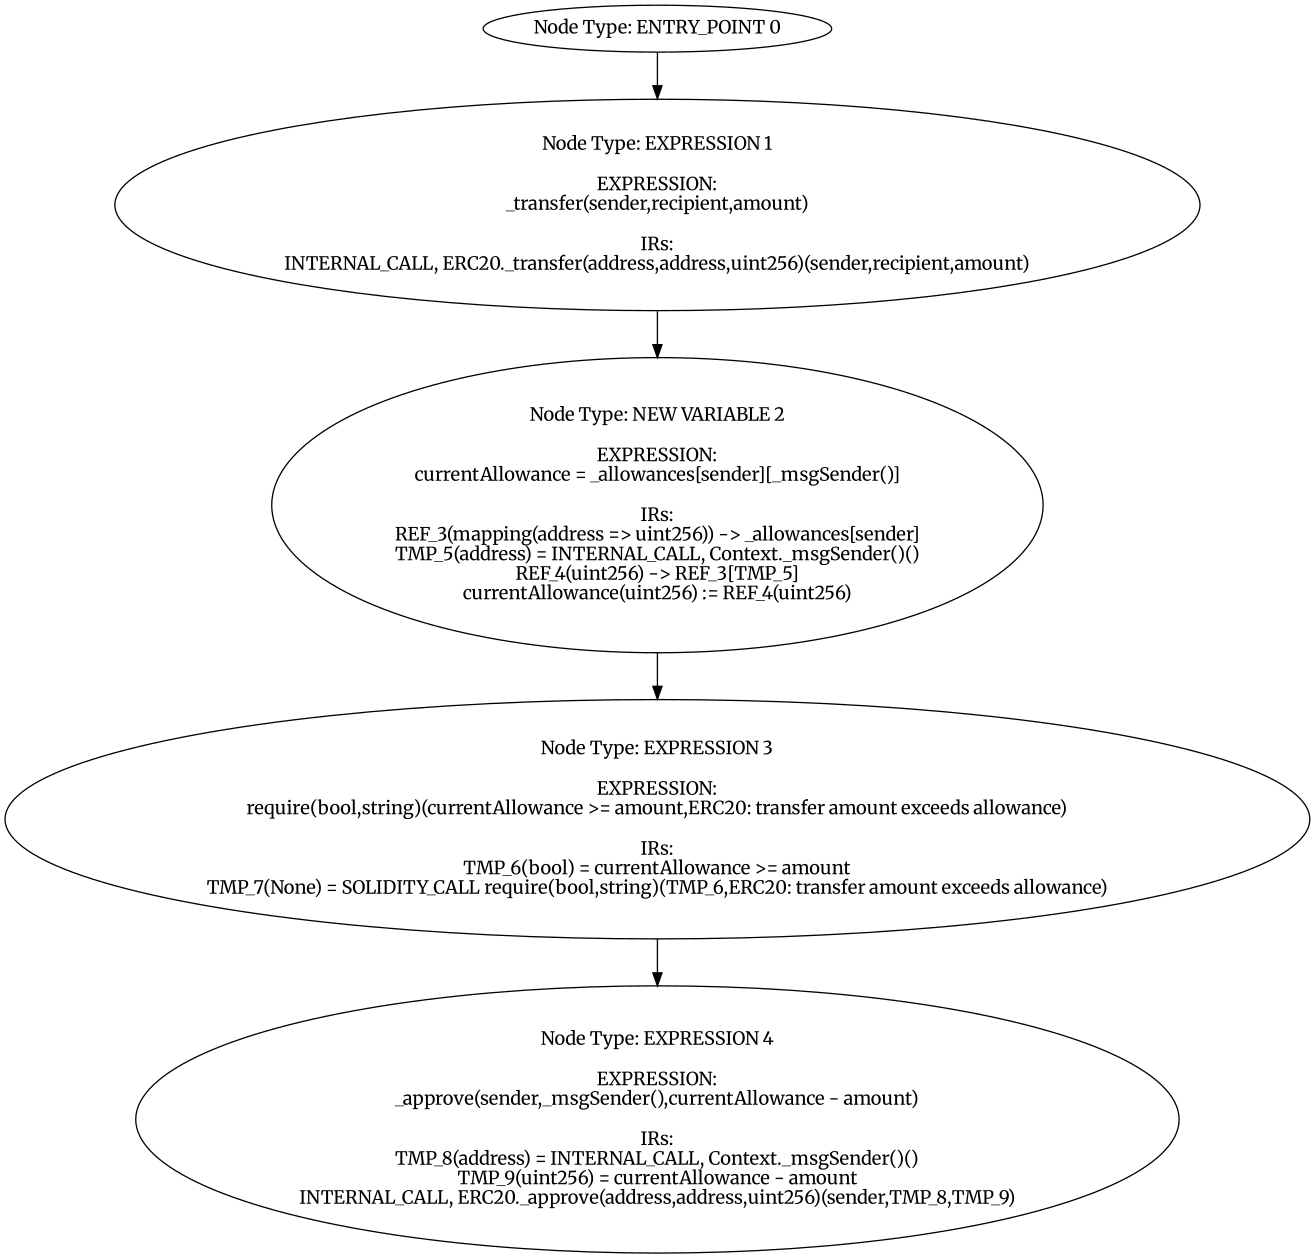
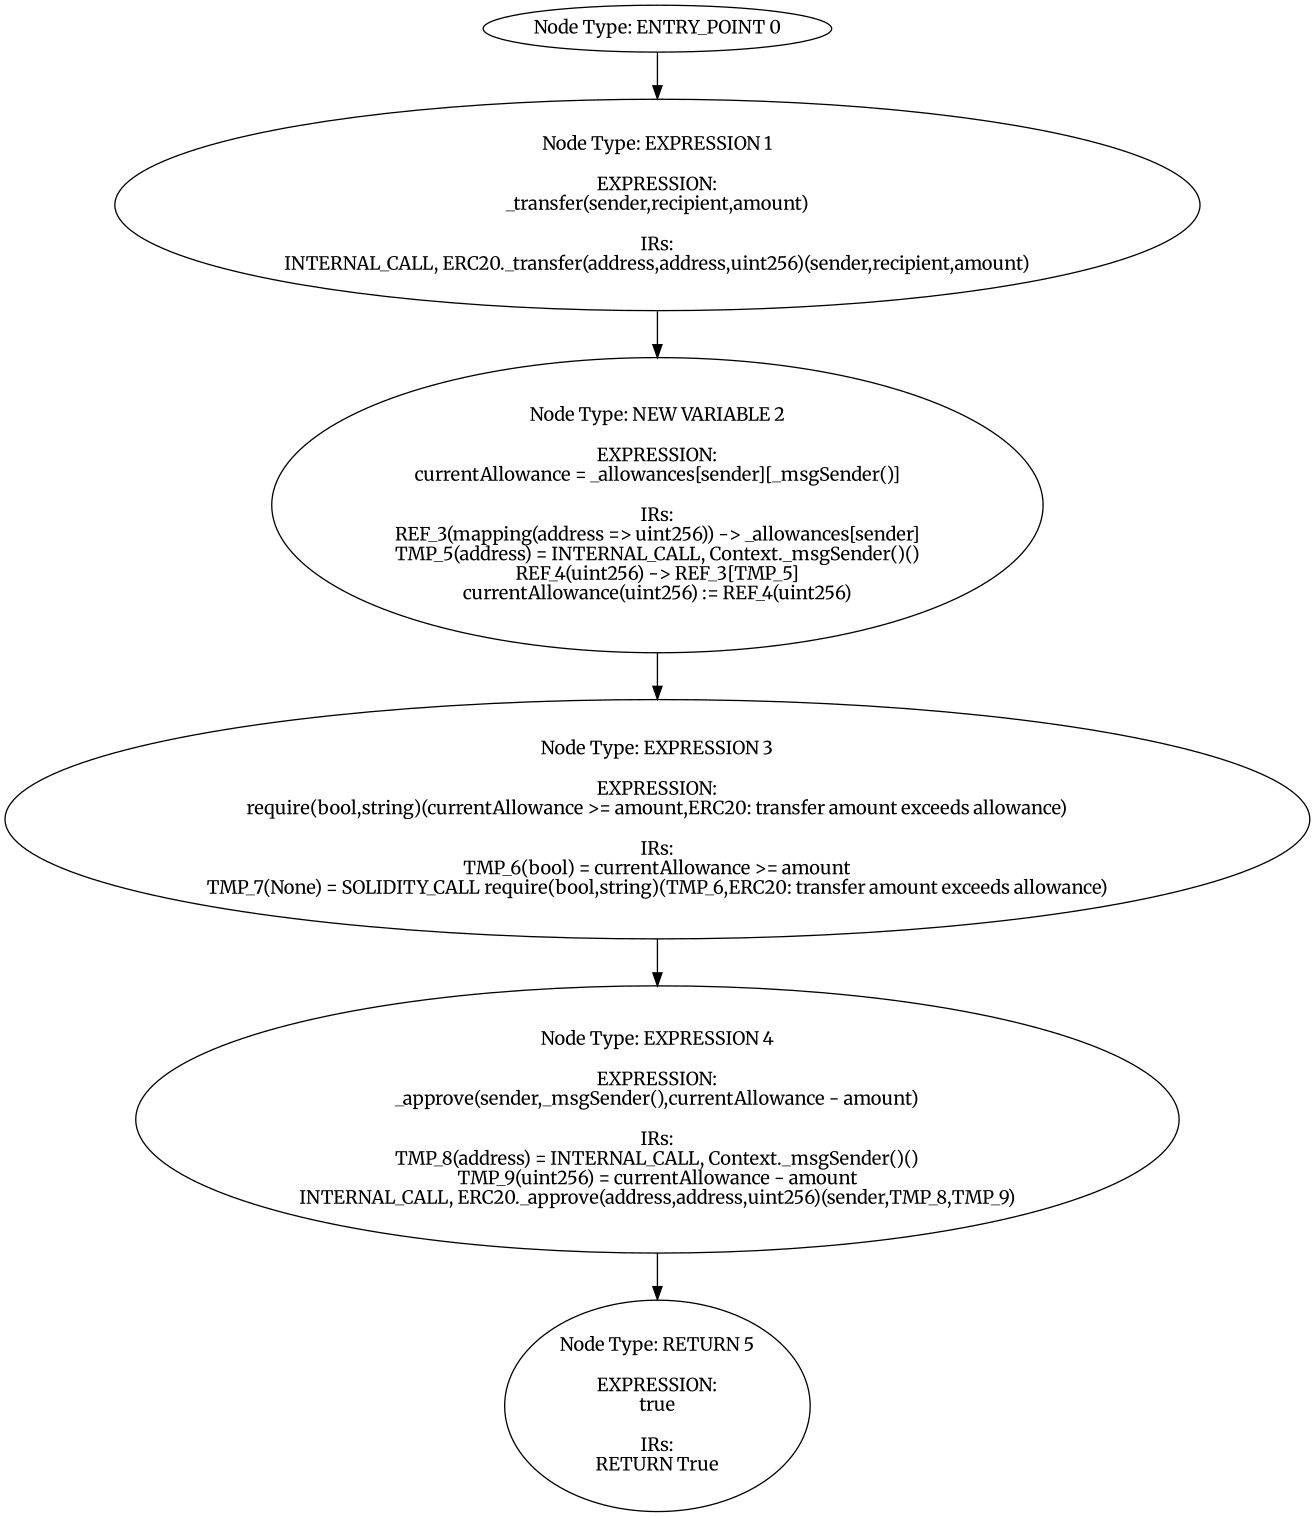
none -> (657, 1406)
